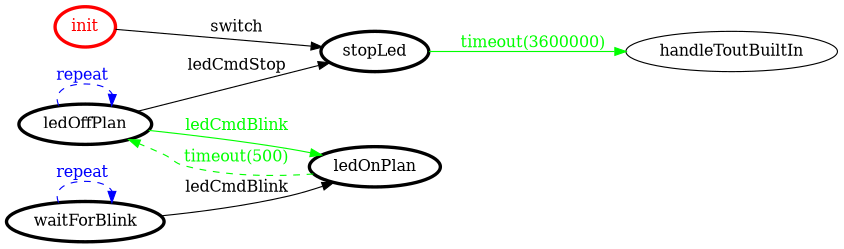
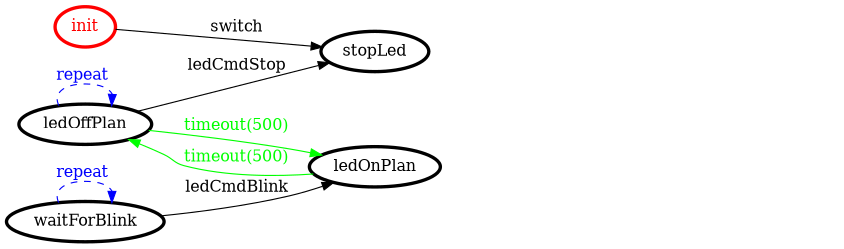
(732, 51) -> none
(237, 126) -> (237, 126)
(223, 173) -> (223, 173)
